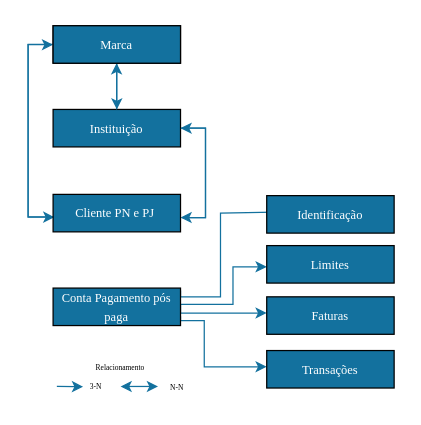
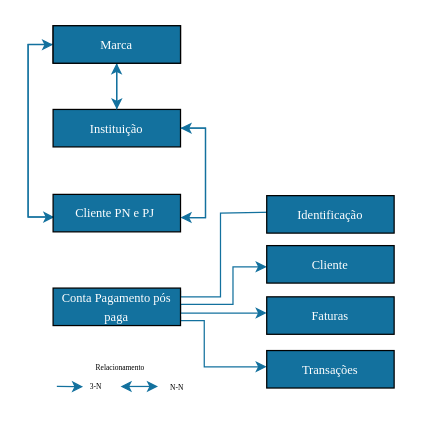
(331, 264) -> (331, 264)
